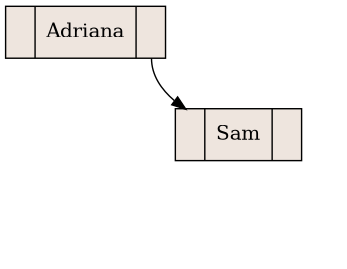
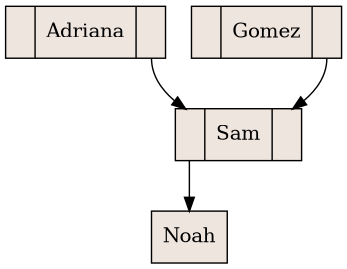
none -> (267, 32)
none -> (189, 237)
